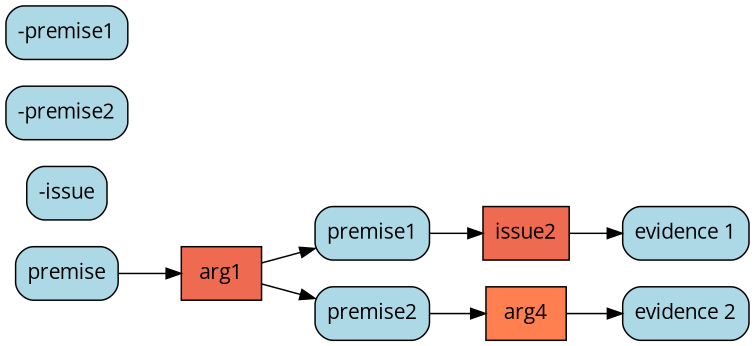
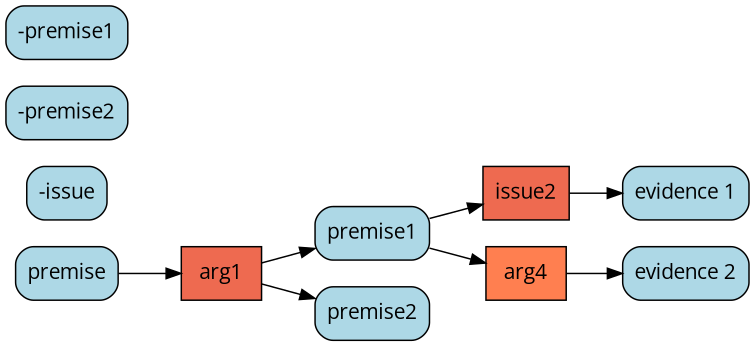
(450, 314) -> (450, 254)
